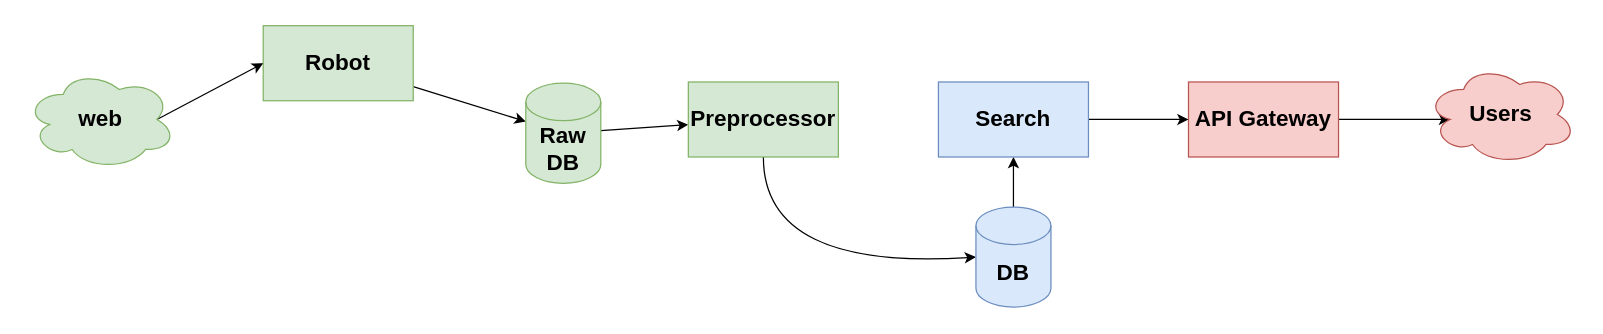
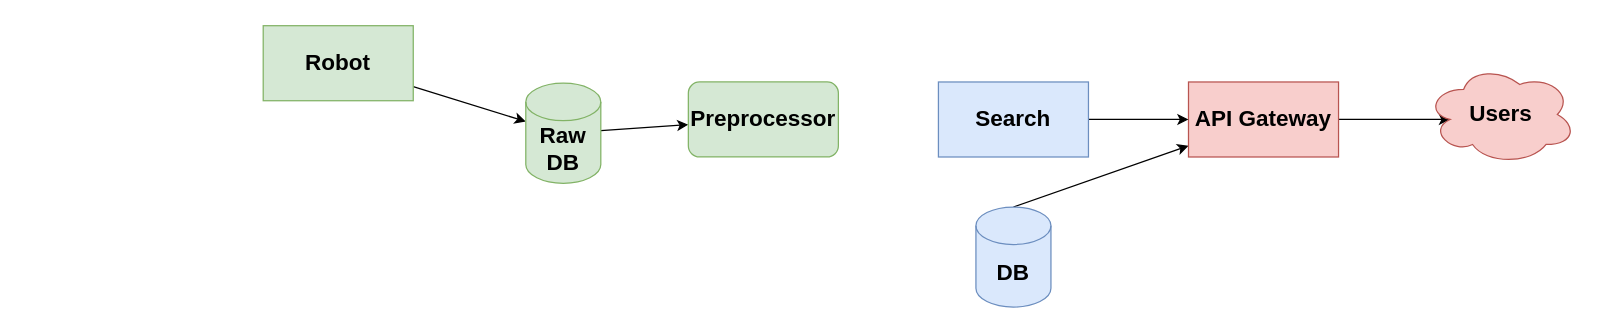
(207, 93) -> none
(101, 119) -> none
(763, 119) -> (763, 119)
(1013, 185) -> (1098, 177)
(840, 248) -> none
